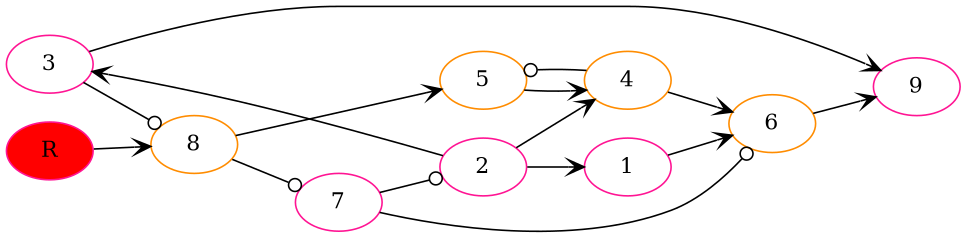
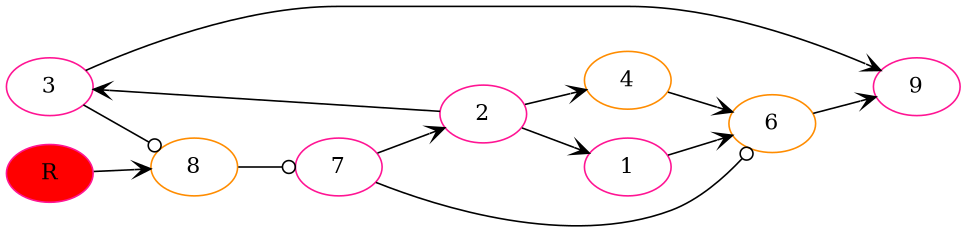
(483, 80) -> none
(404, 186) -> (404, 143)
